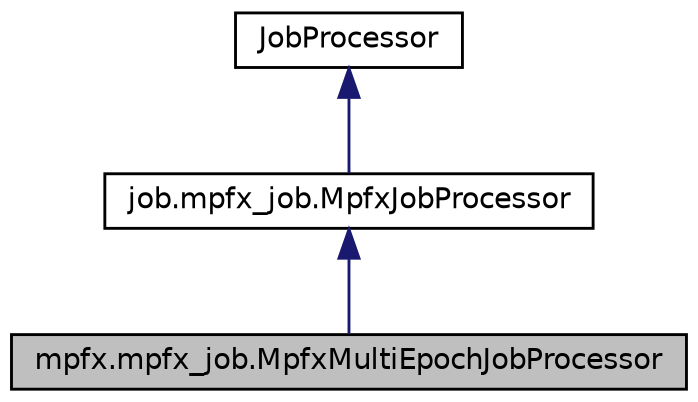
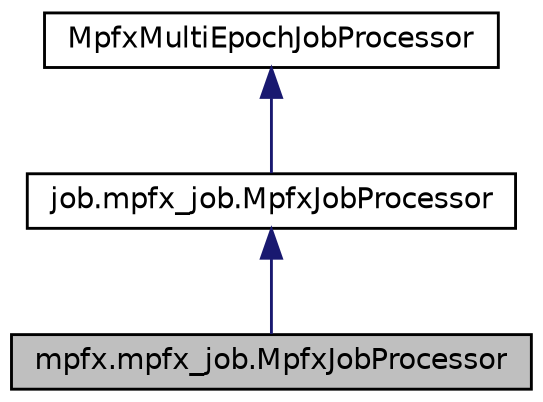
(349, 40) -> (271, 40)
(349, 362) -> (271, 362)
